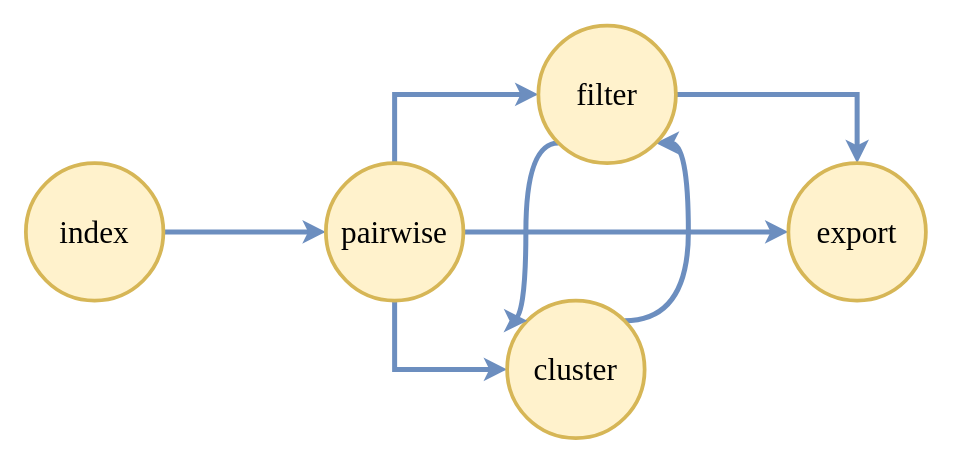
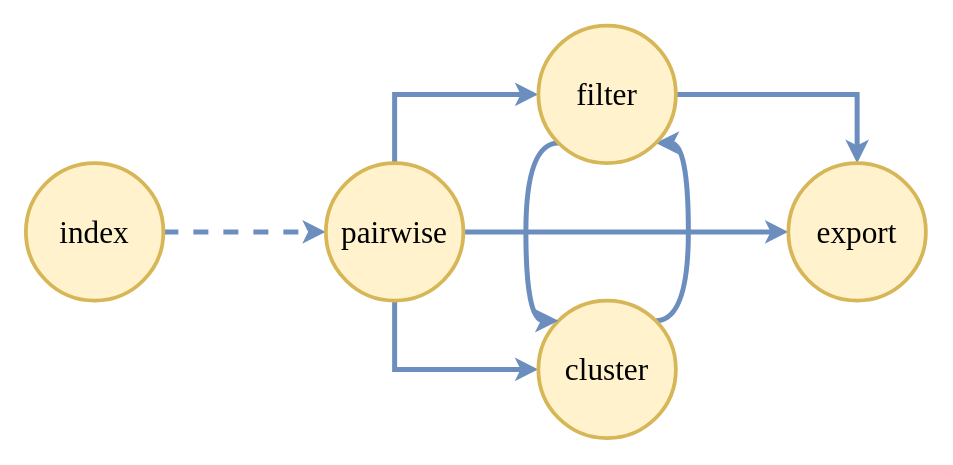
(185, 232) -> (185, 232)
(576, 369) -> (607, 369)
